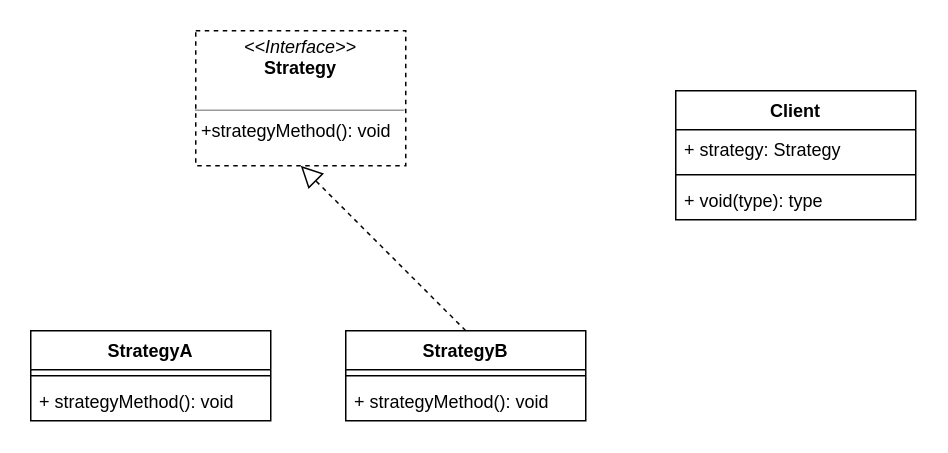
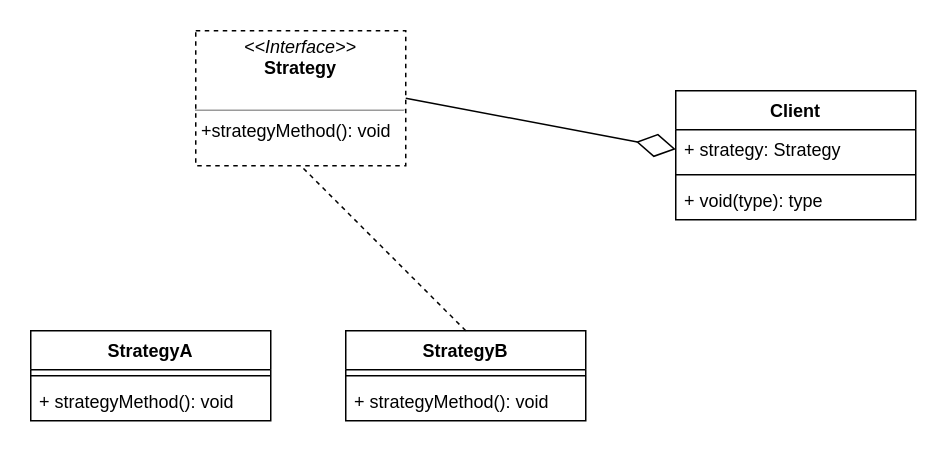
none -> (521, 120)
(316, 181) -> (309, 174)
